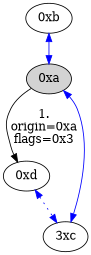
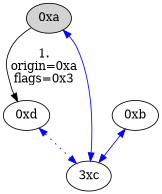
(49, 49) -> (112, 146)
